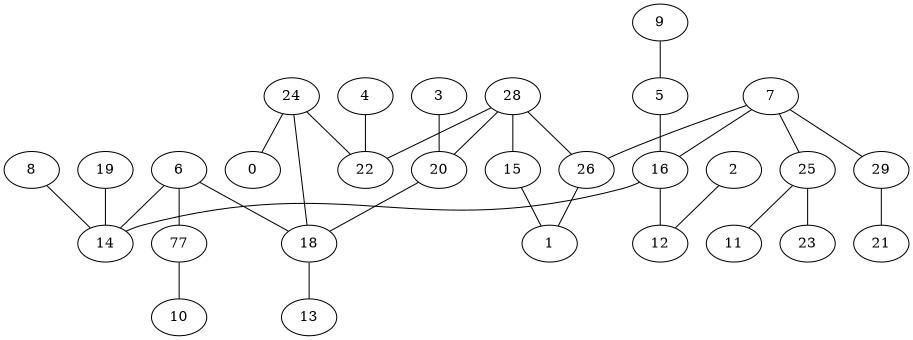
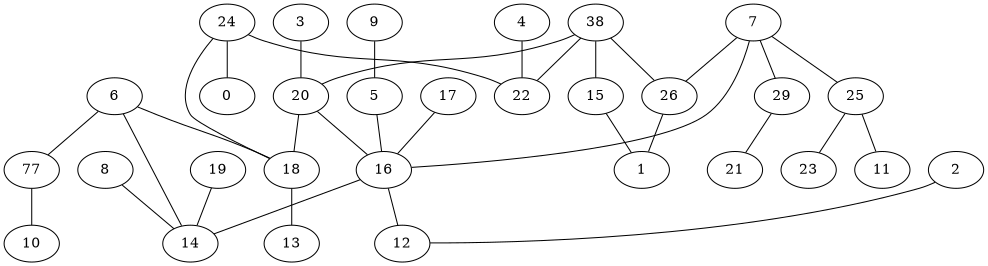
none -> (448, 96)
(513, 96) -> (596, 23)
none -> (342, 133)
